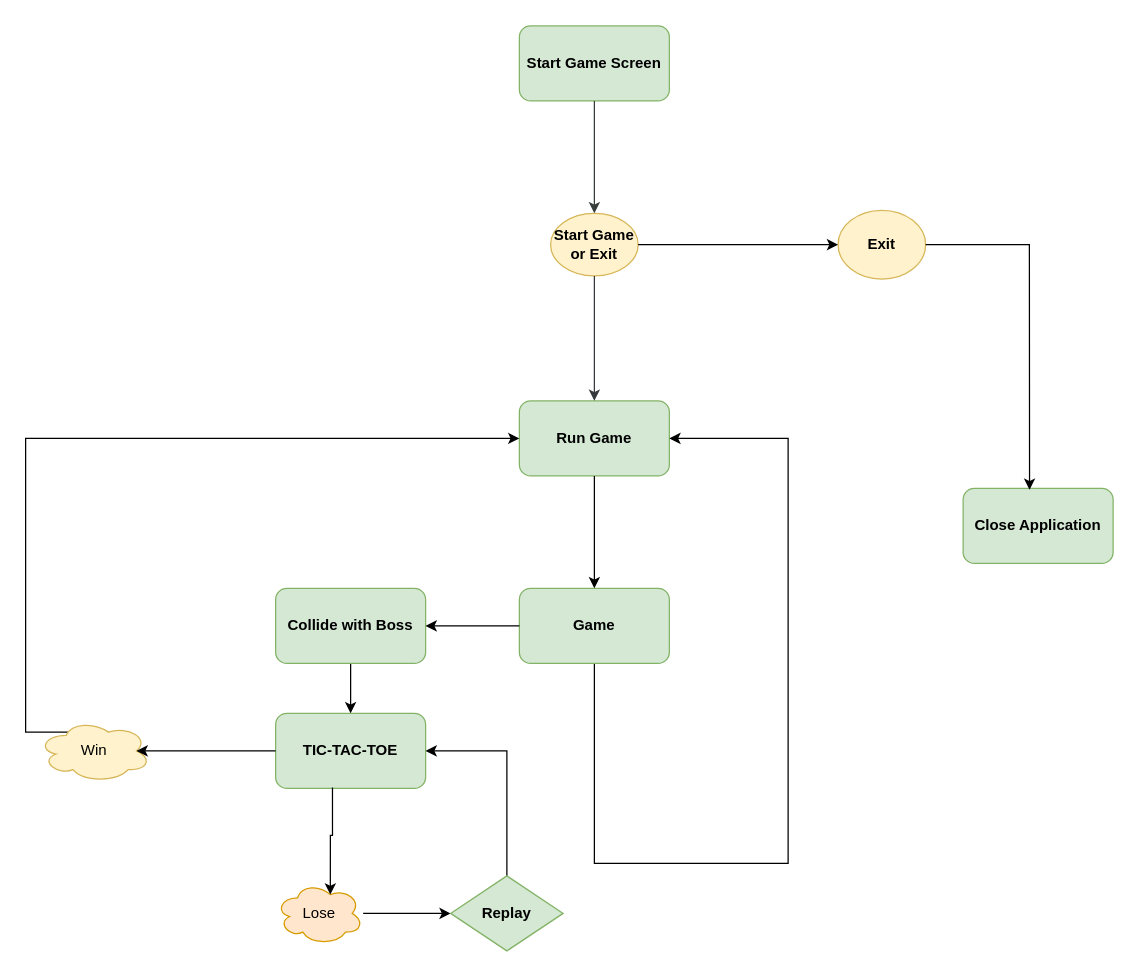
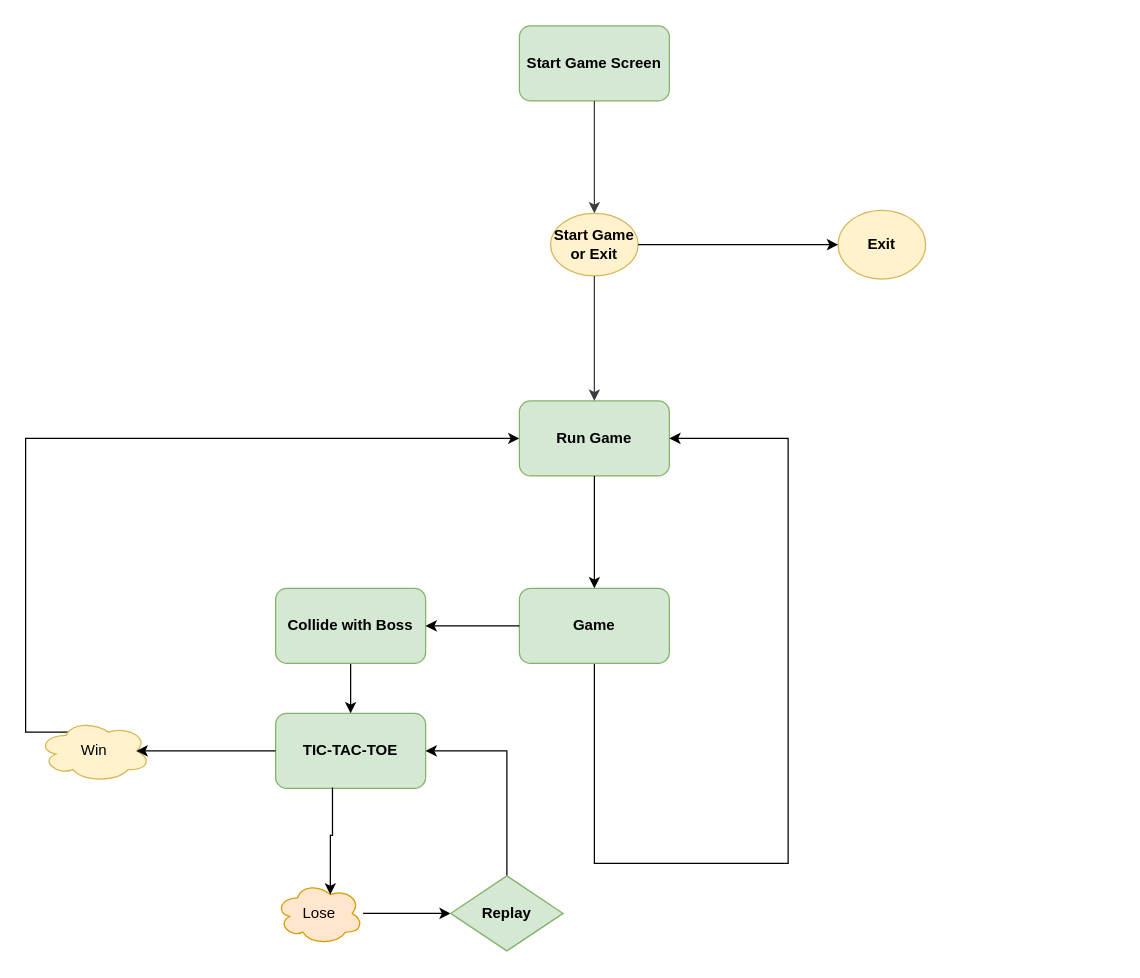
(1029, 311) -> none
(1038, 526) -> none
